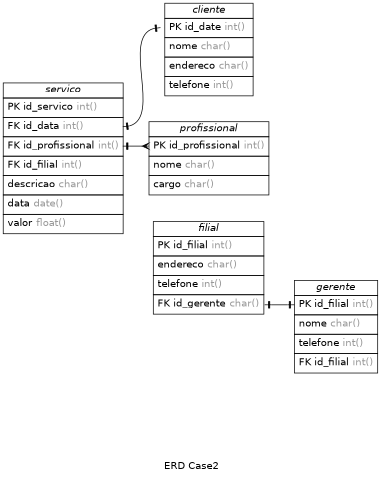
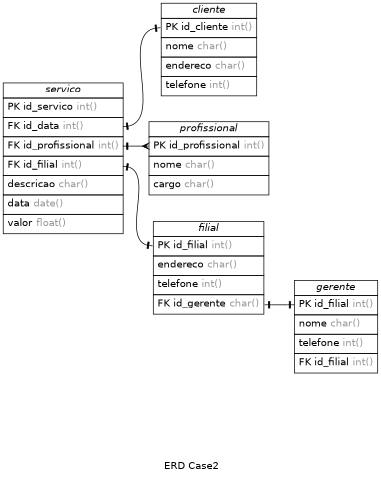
(197, 27) -> (199, 27)
none -> (138, 206)
